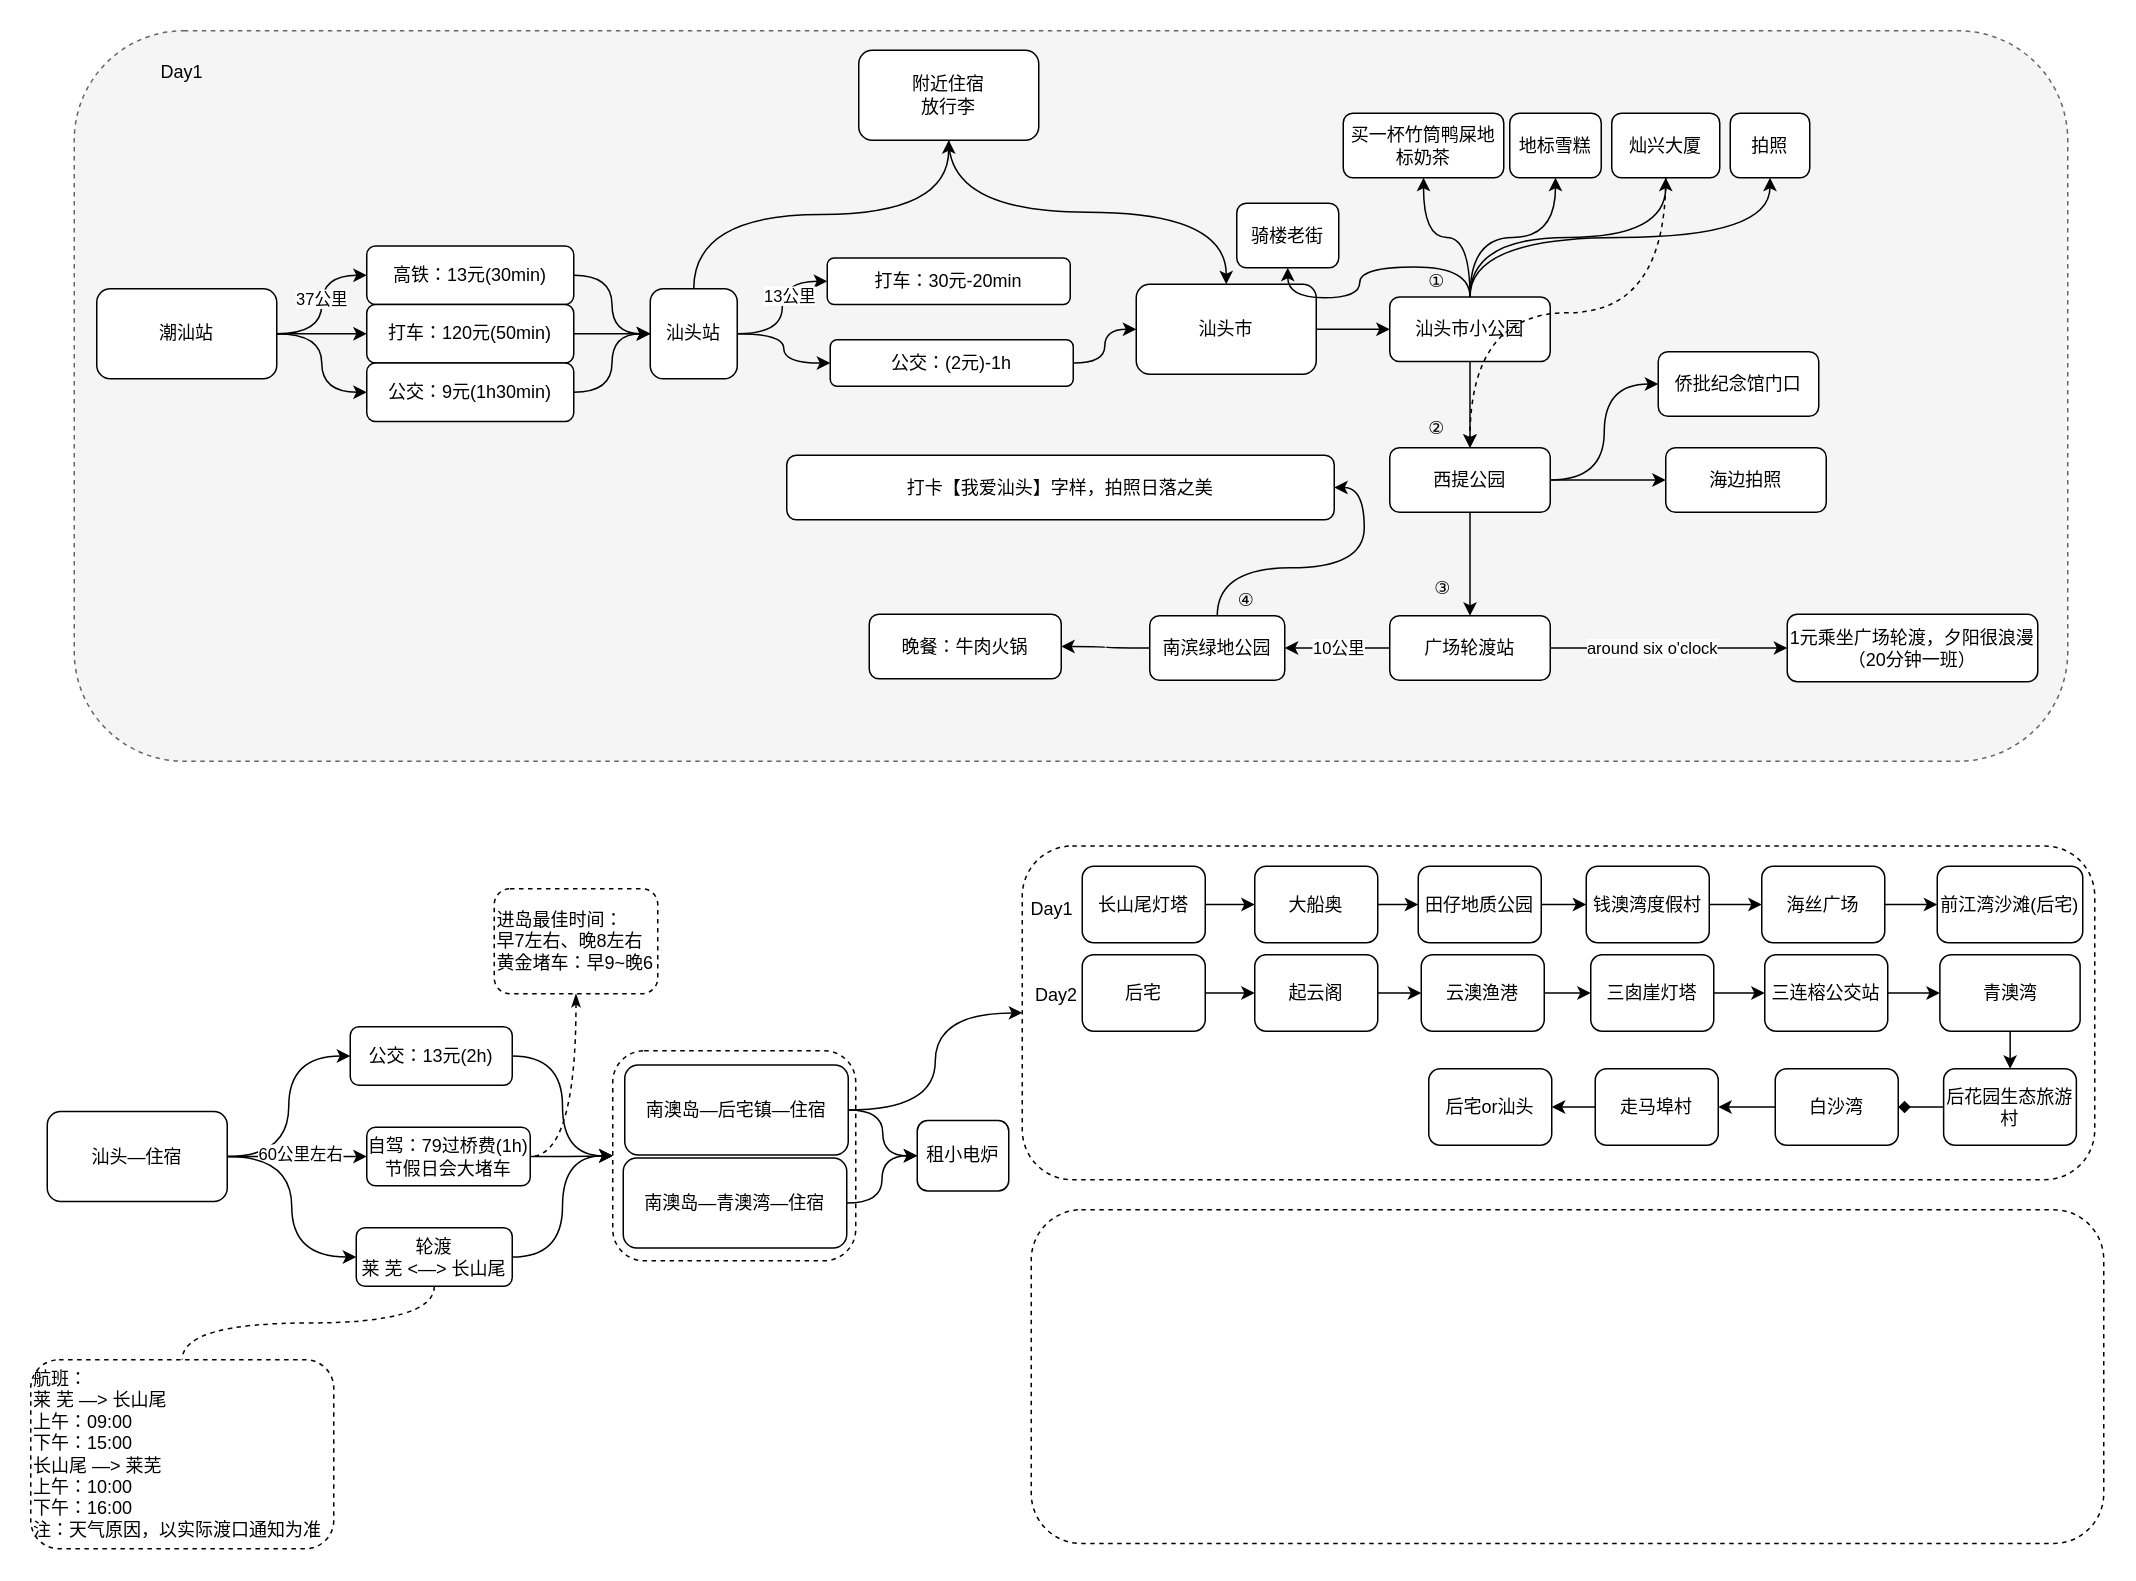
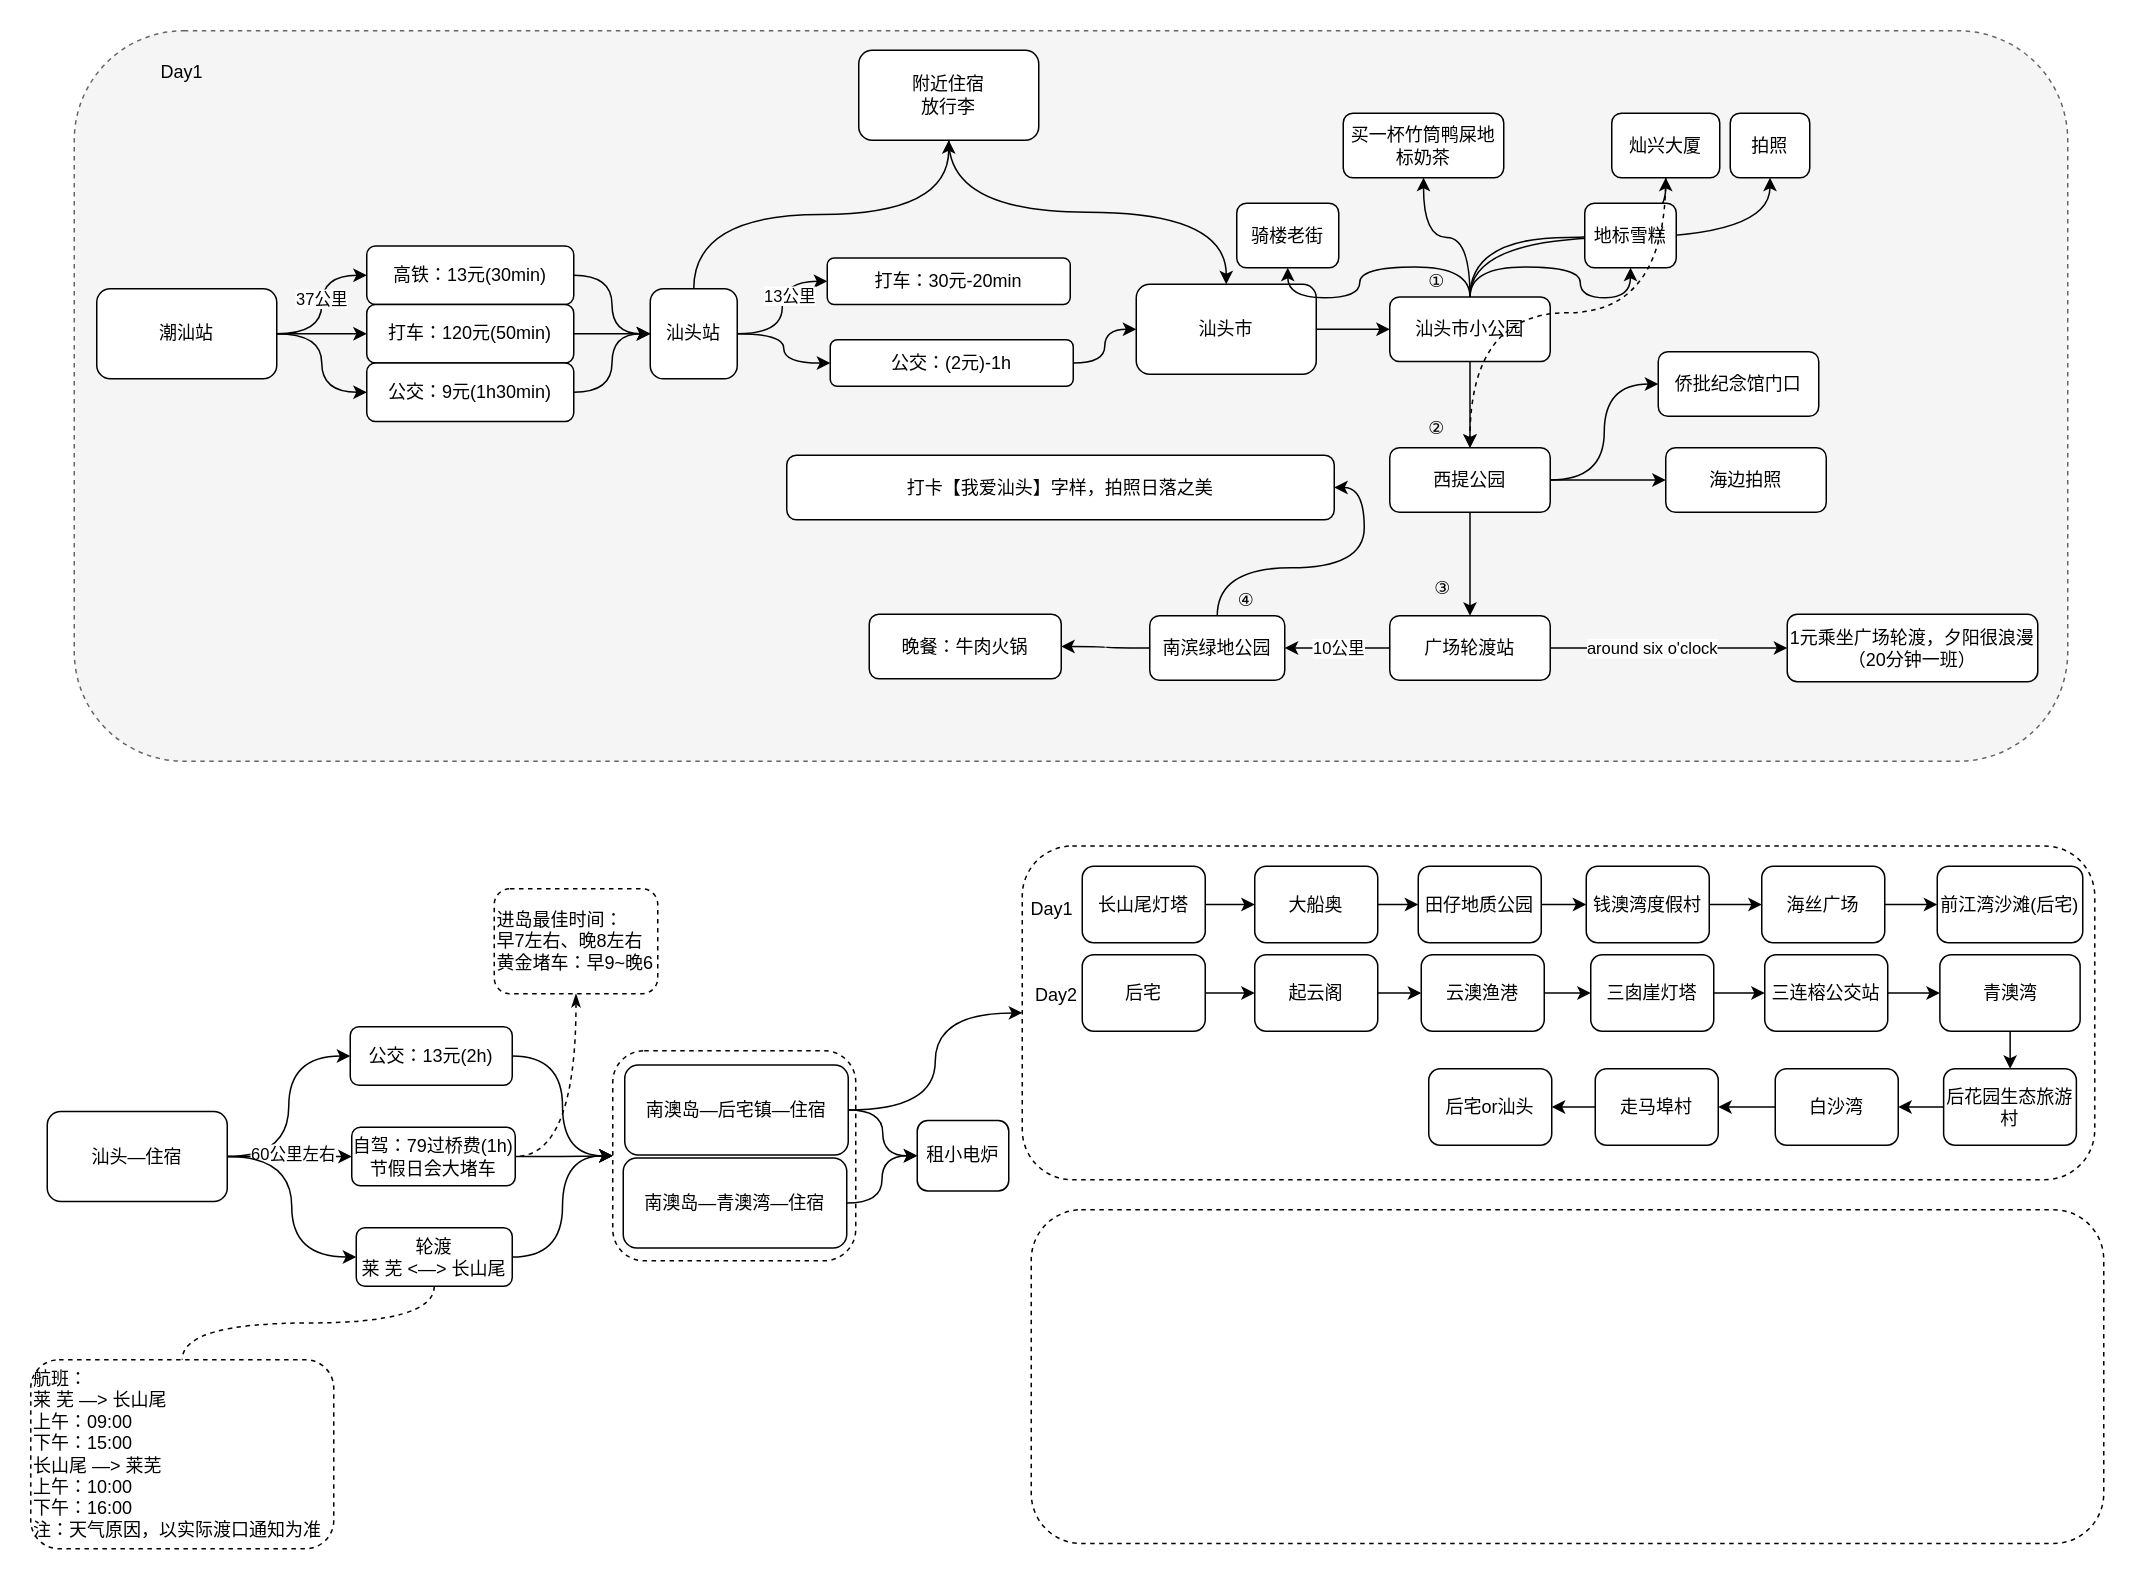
(1556, 146) -> (1631, 236)
(1911, 1107) -> (1910, 1107)
(449, 1157) -> (434, 1157)
